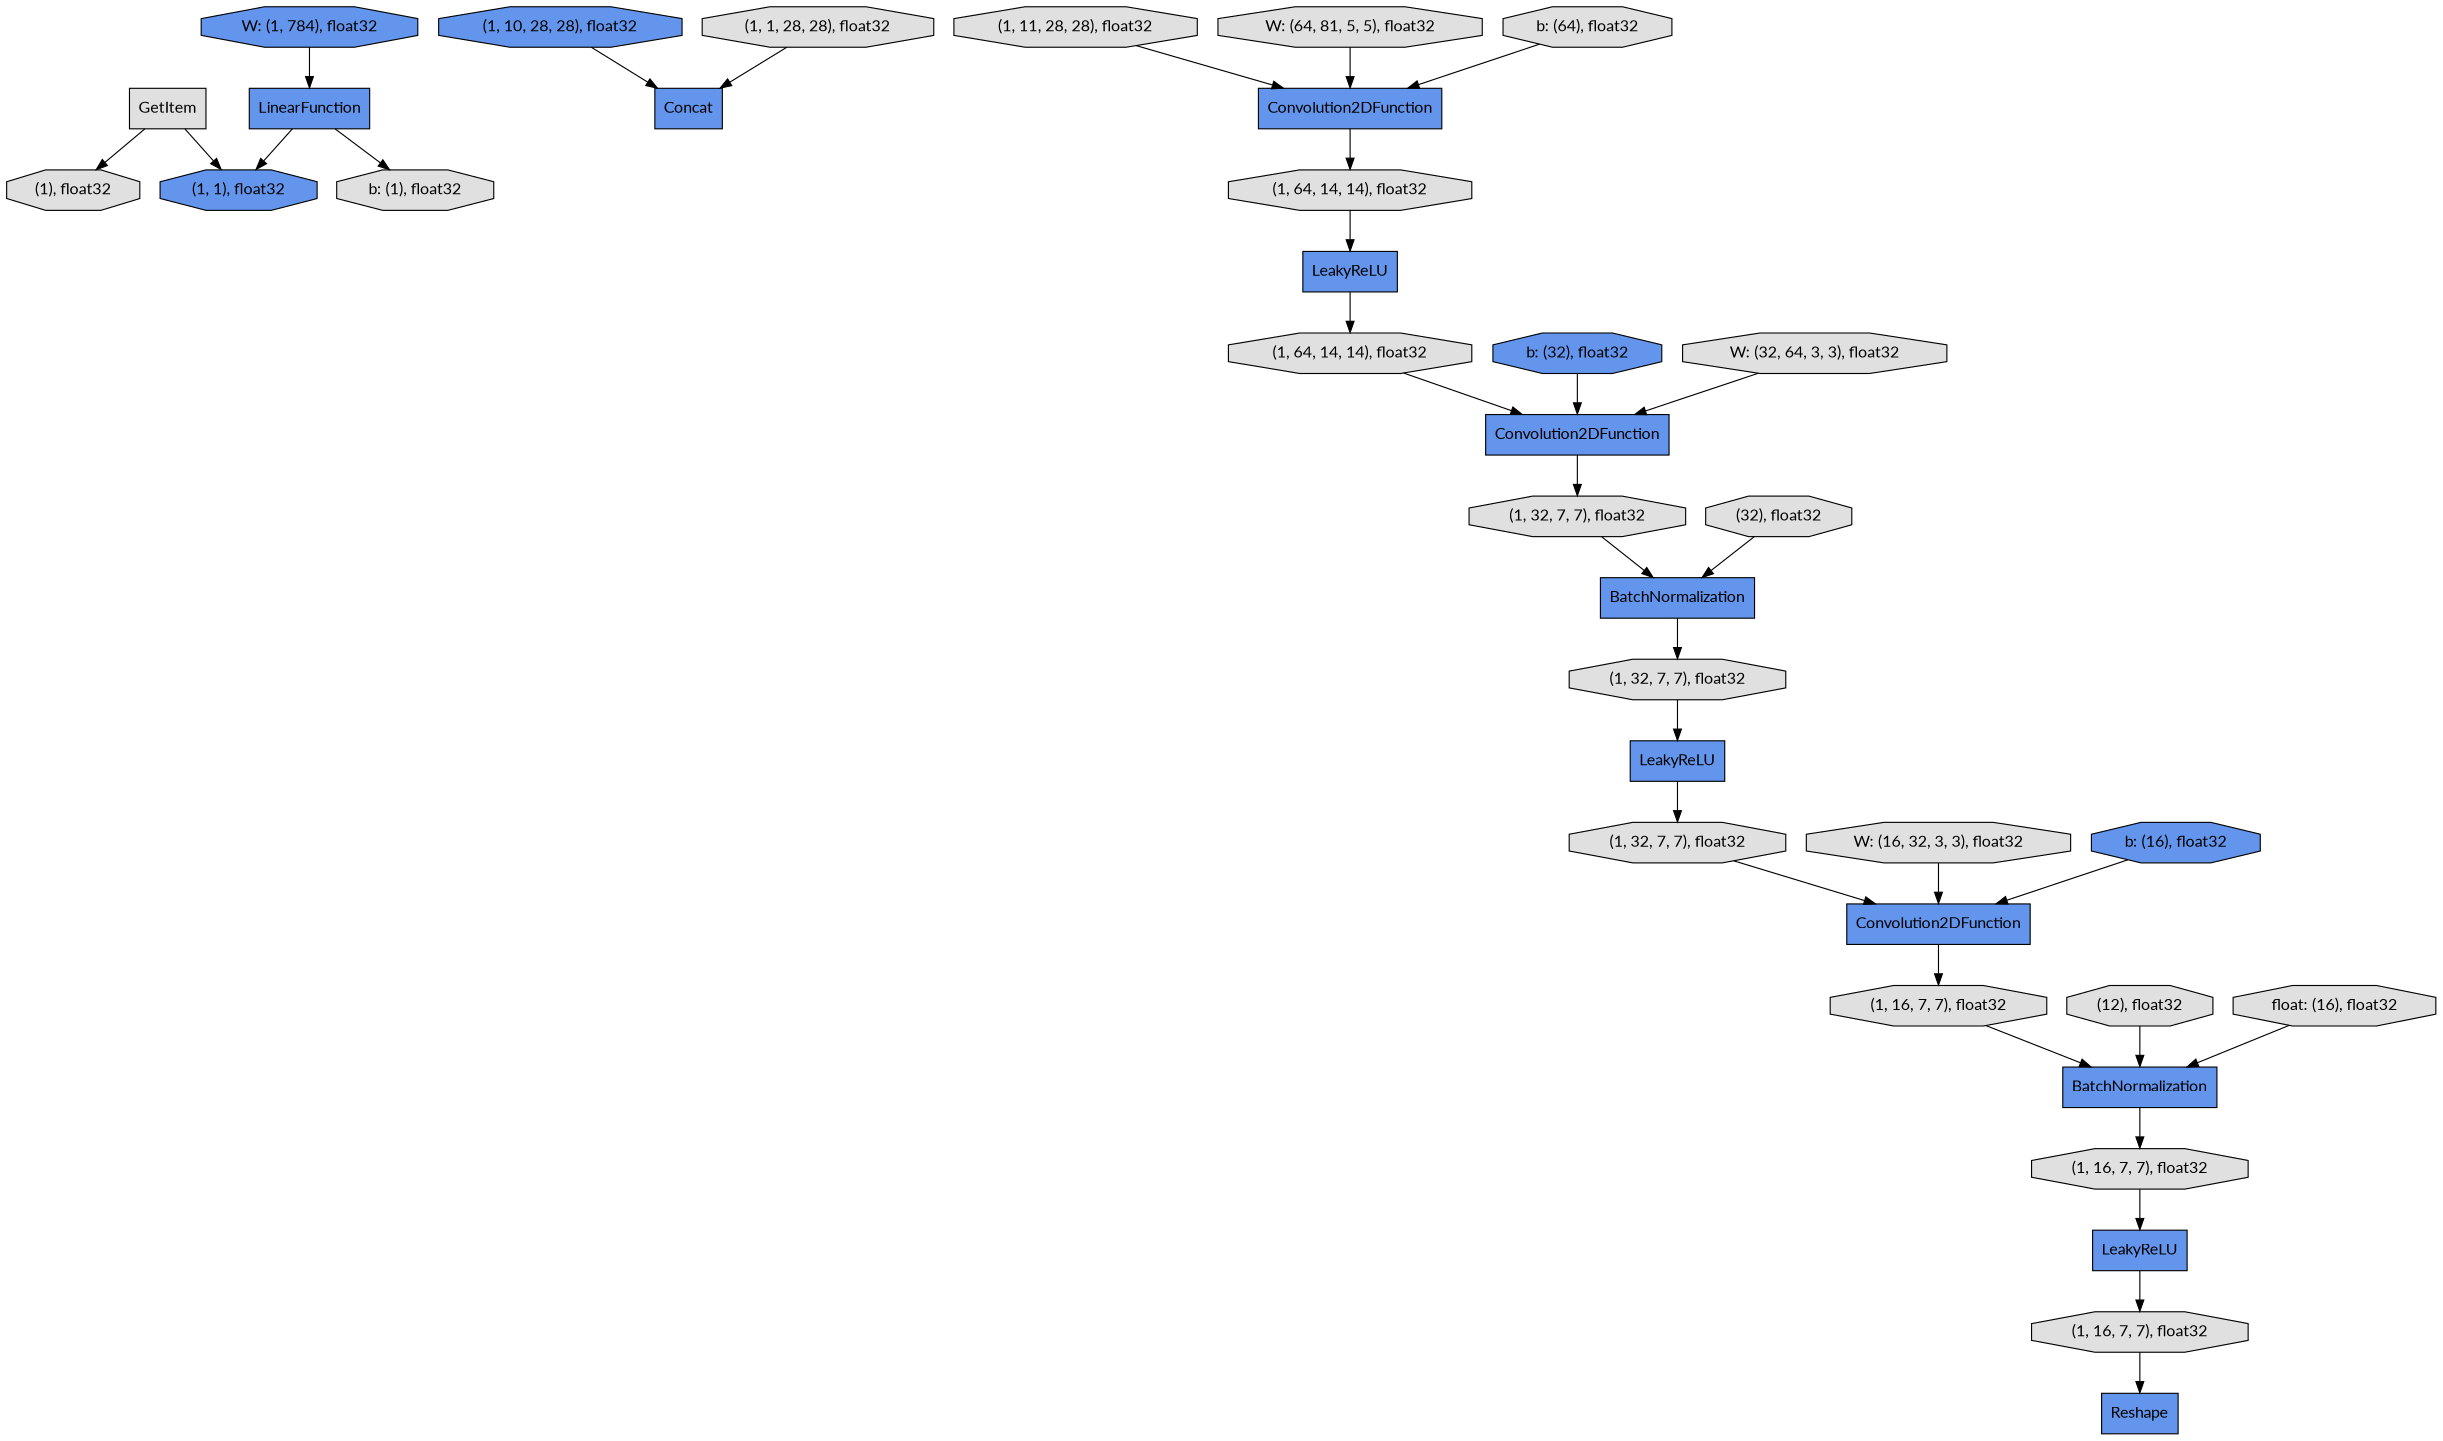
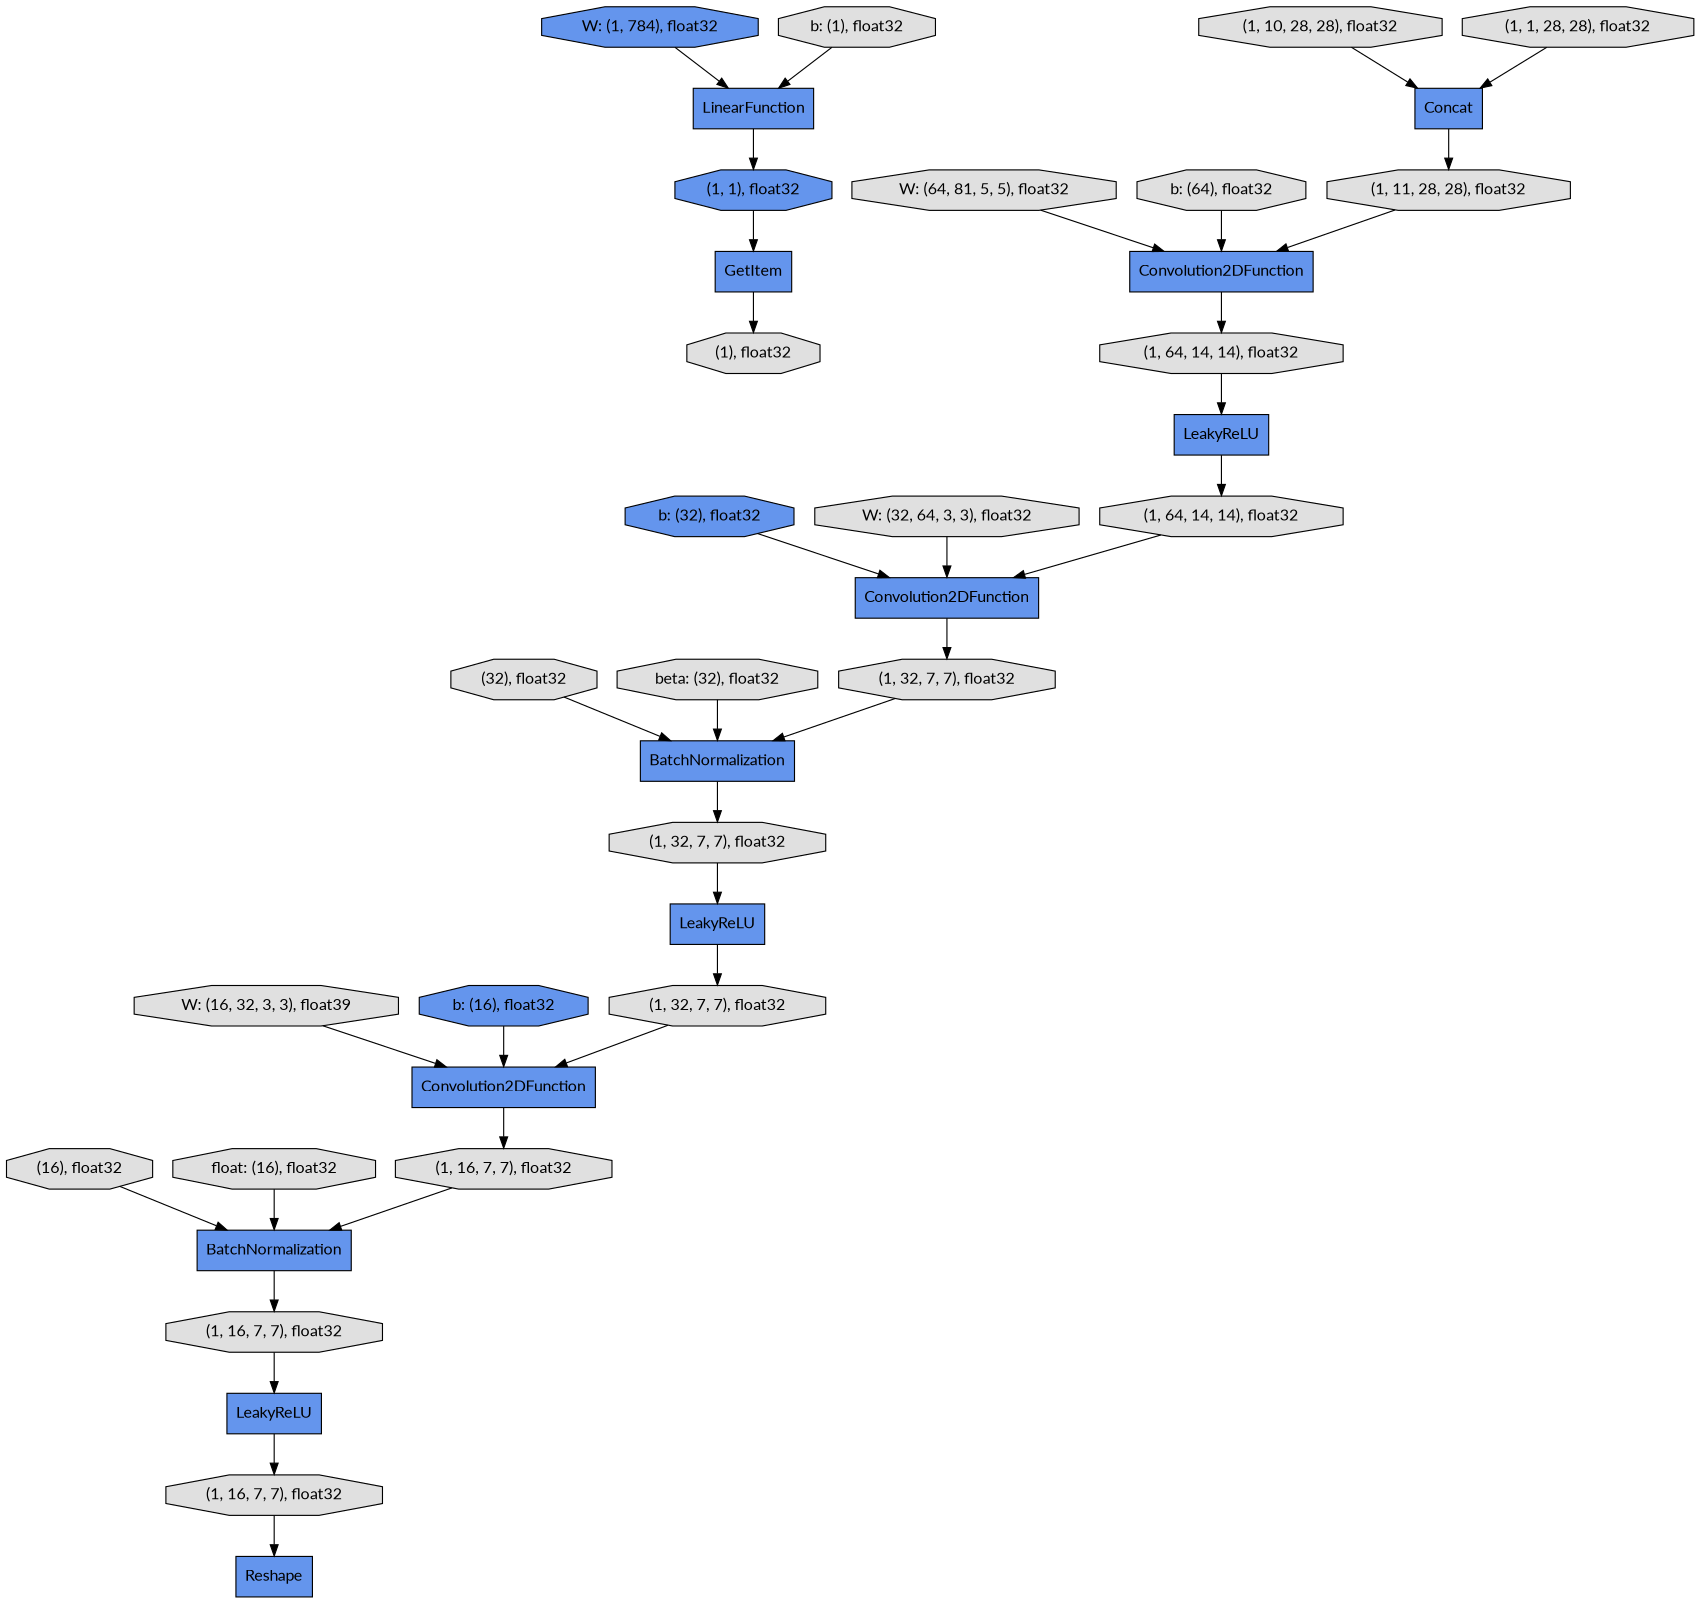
(560, 27) -> (1320, 27)
(168, 109) -> (753, 272)
none -> (1449, 143)
(199, 145) -> (753, 225)
(358, 146) -> (810, 64)
none -> (717, 680)
(1938, 843) -> (266, 1006)
(2140, 1006) -> (80, 1169)
